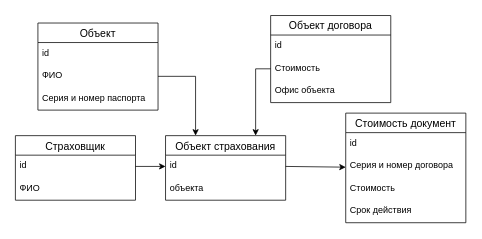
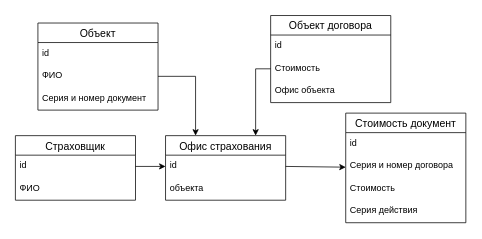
(94, 98) -> (94, 98)
(225, 146) -> (225, 146)
(381, 210) -> (384, 210)
